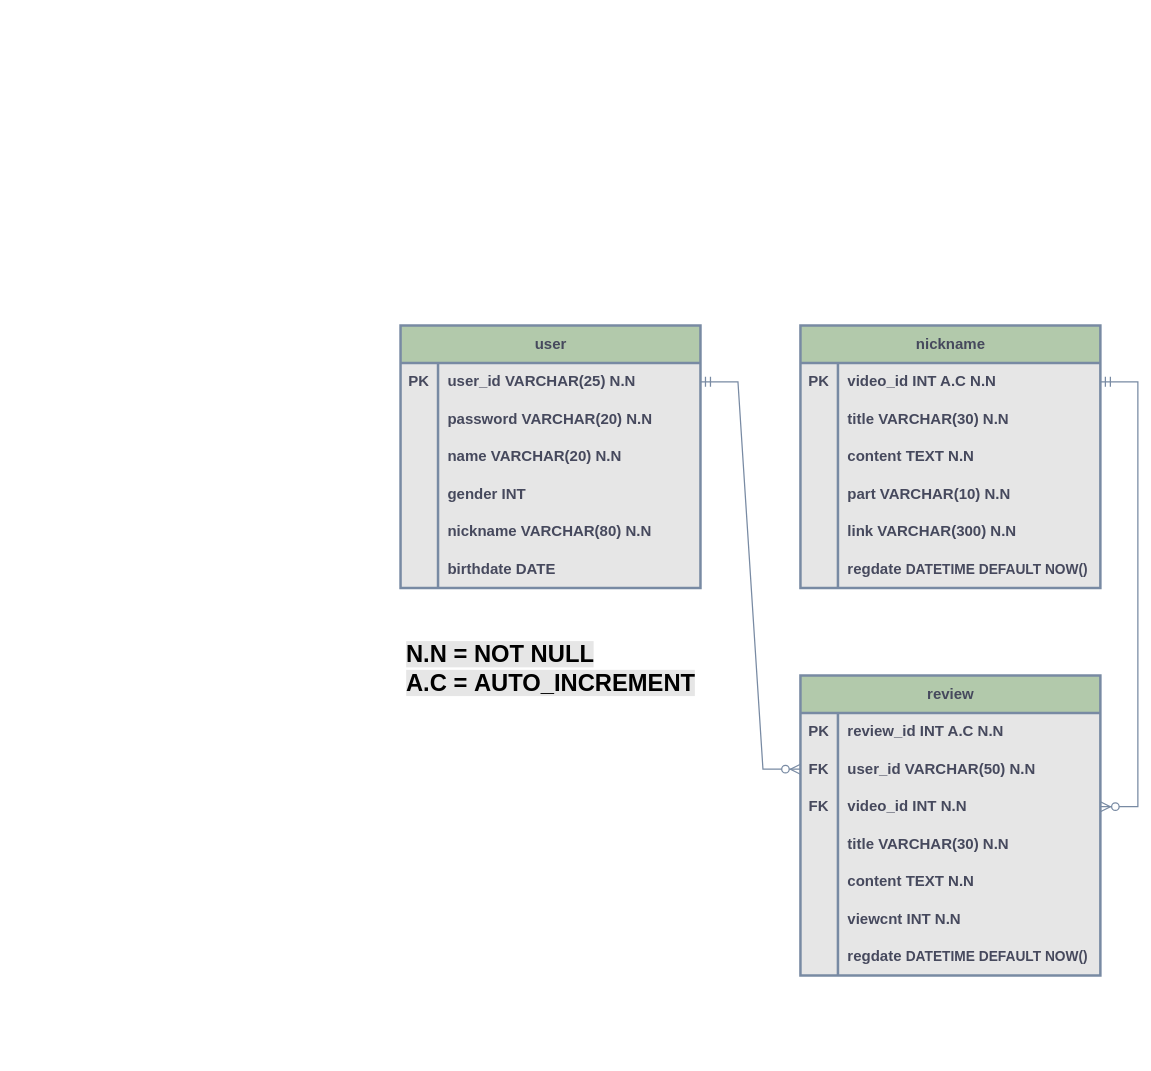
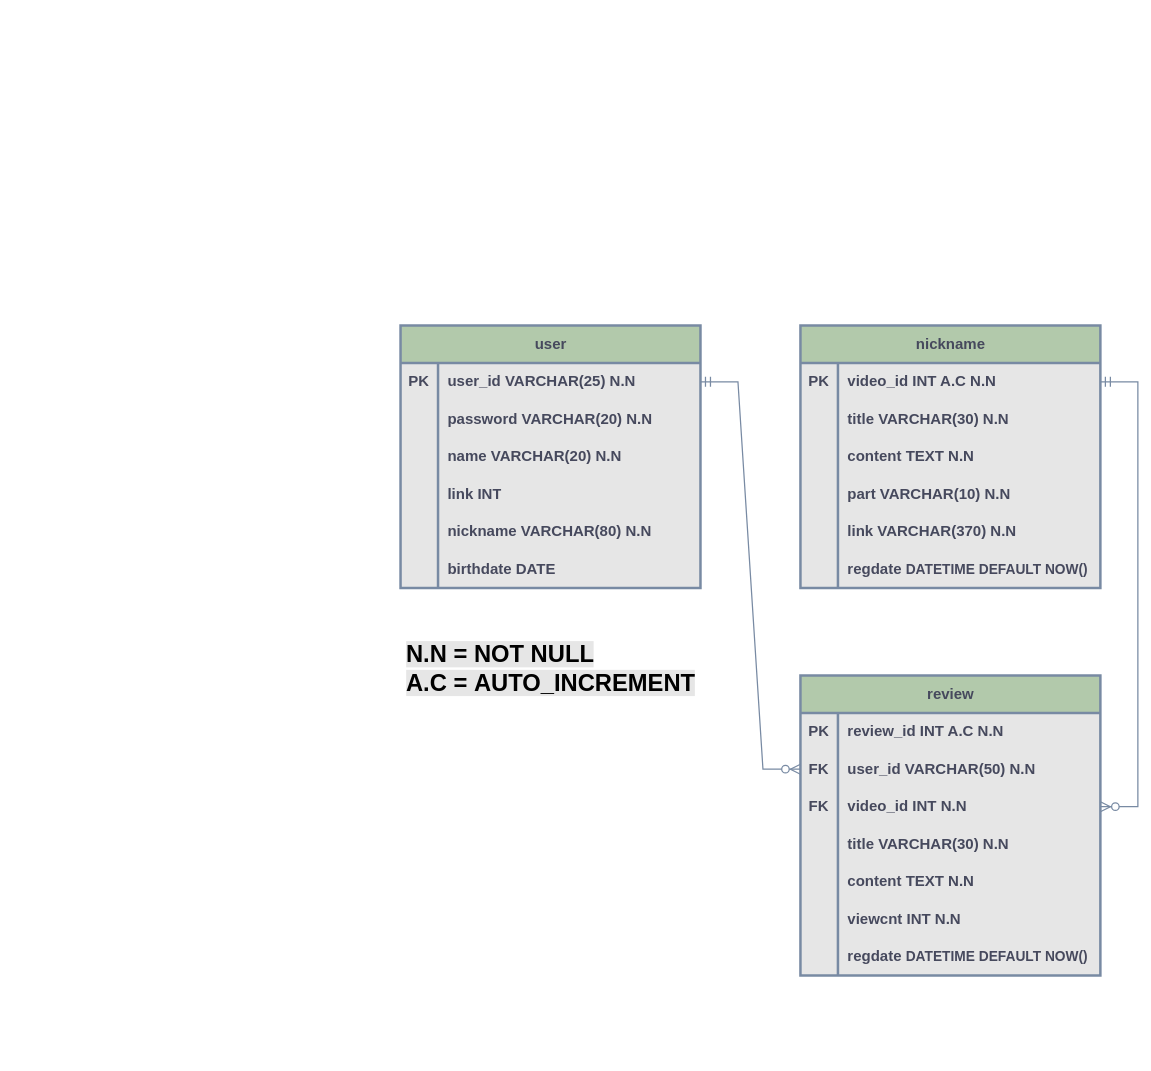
(488, 494) -> (476, 494)
(927, 532) -> (927, 532)
